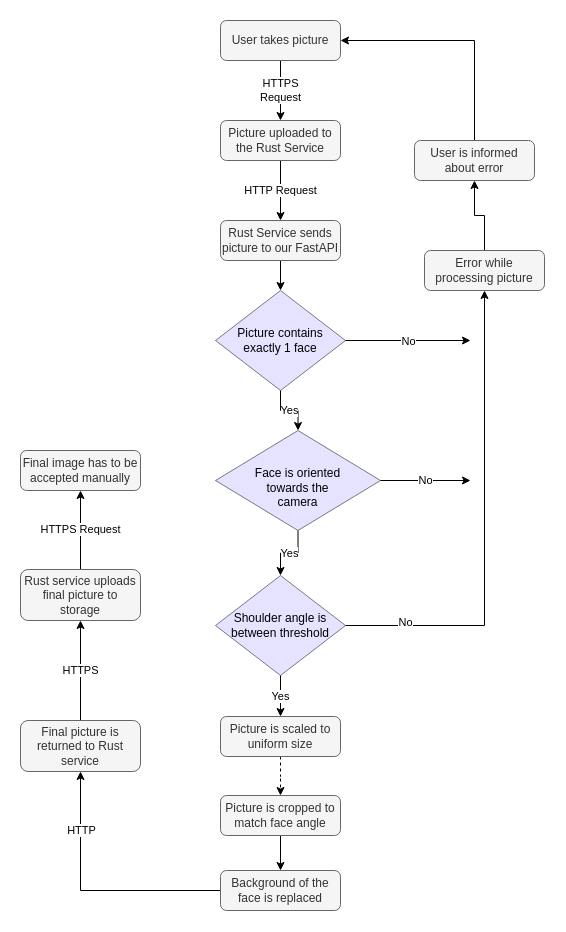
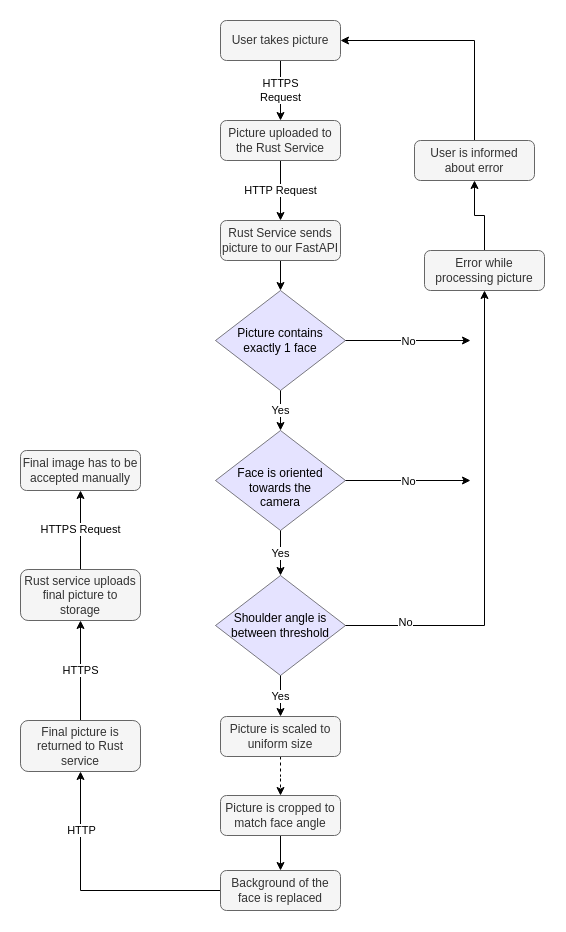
(298, 481) -> (281, 481)
